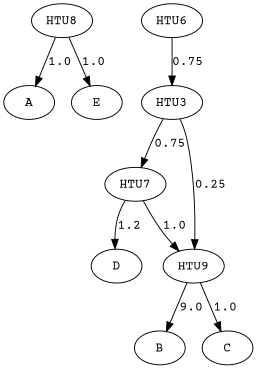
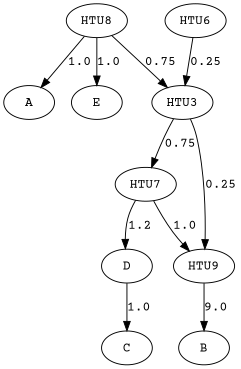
none -> (136, 58)
(188, 62) -> (206, 62)
(209, 303) -> (127, 302)
